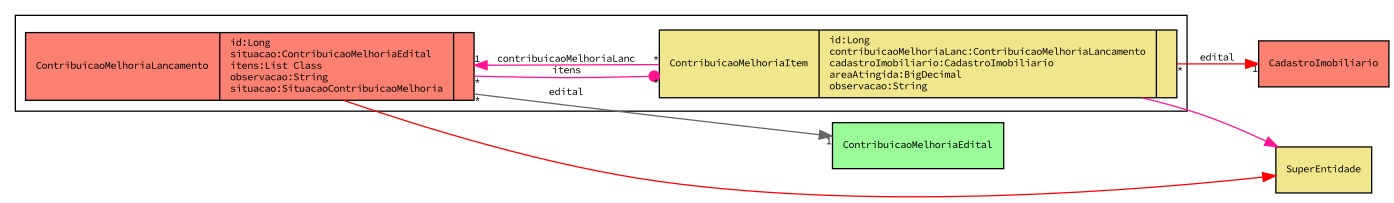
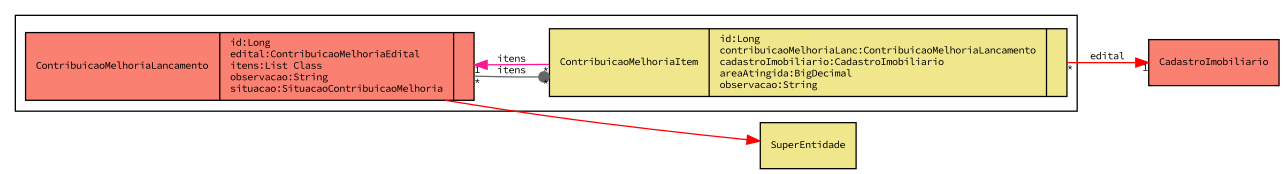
(331, 54) -> (325, 54)
(567, 59) -> (512, 59)
(562, 78) -> (507, 77)
(1205, 116) -> none
(918, 146) -> none
